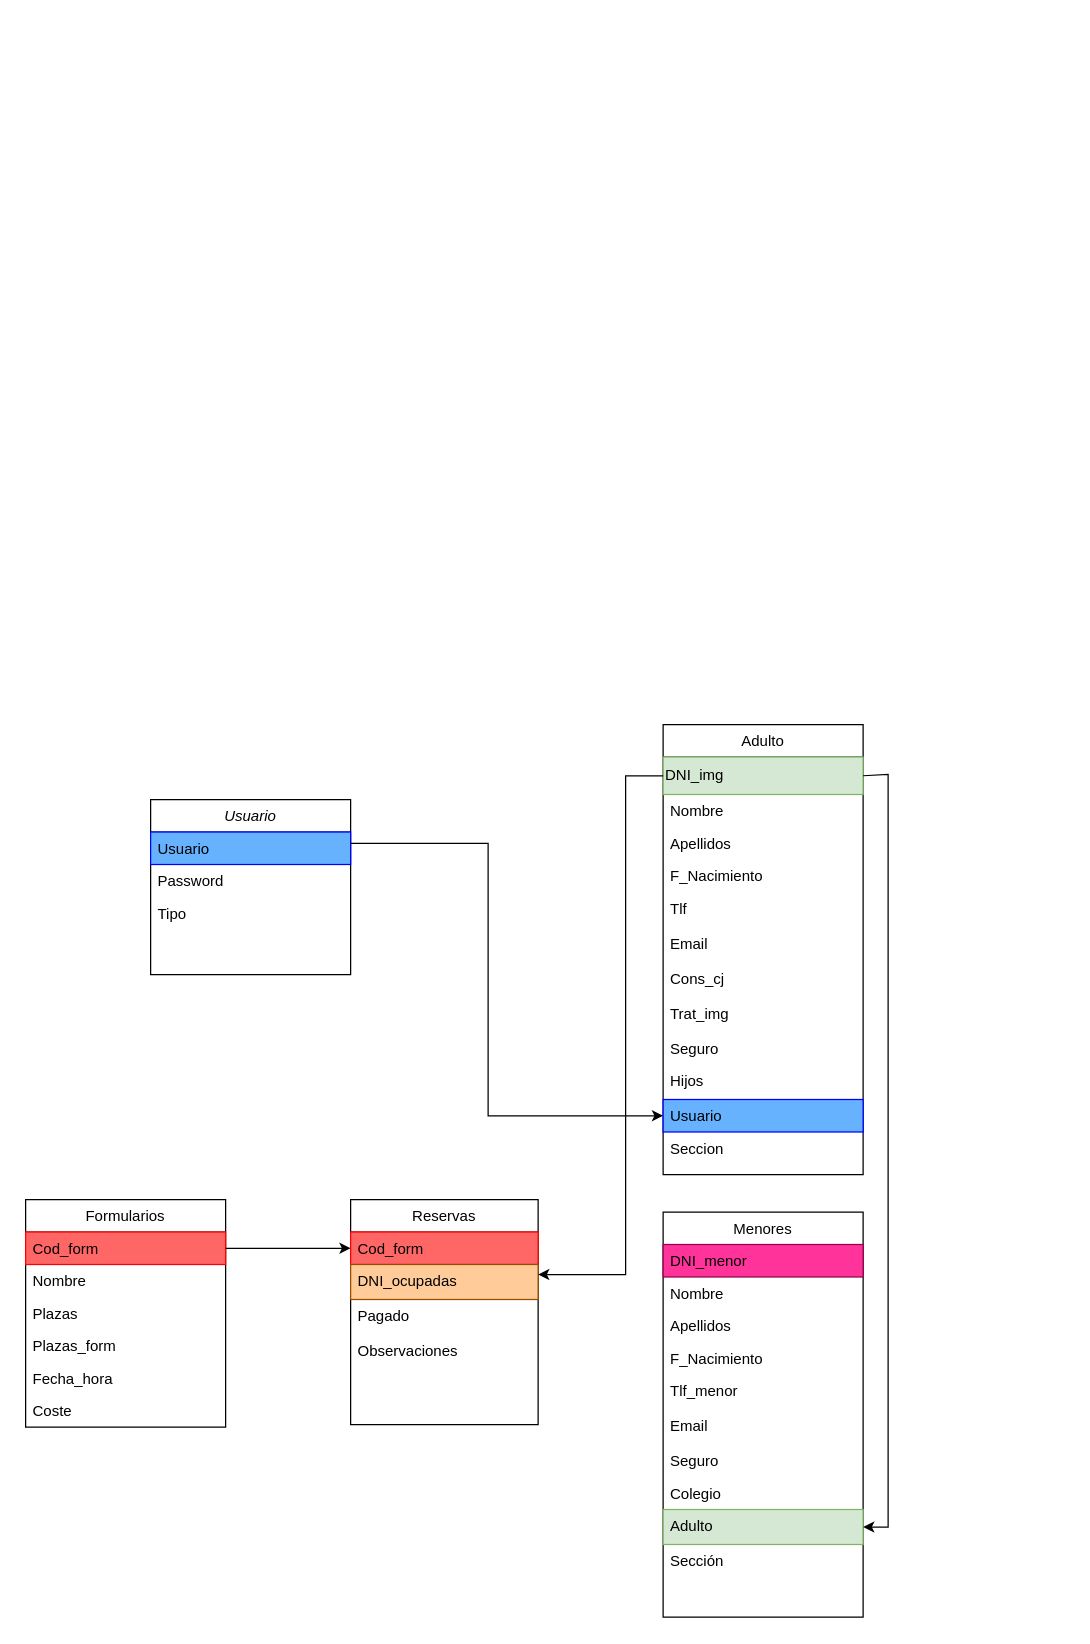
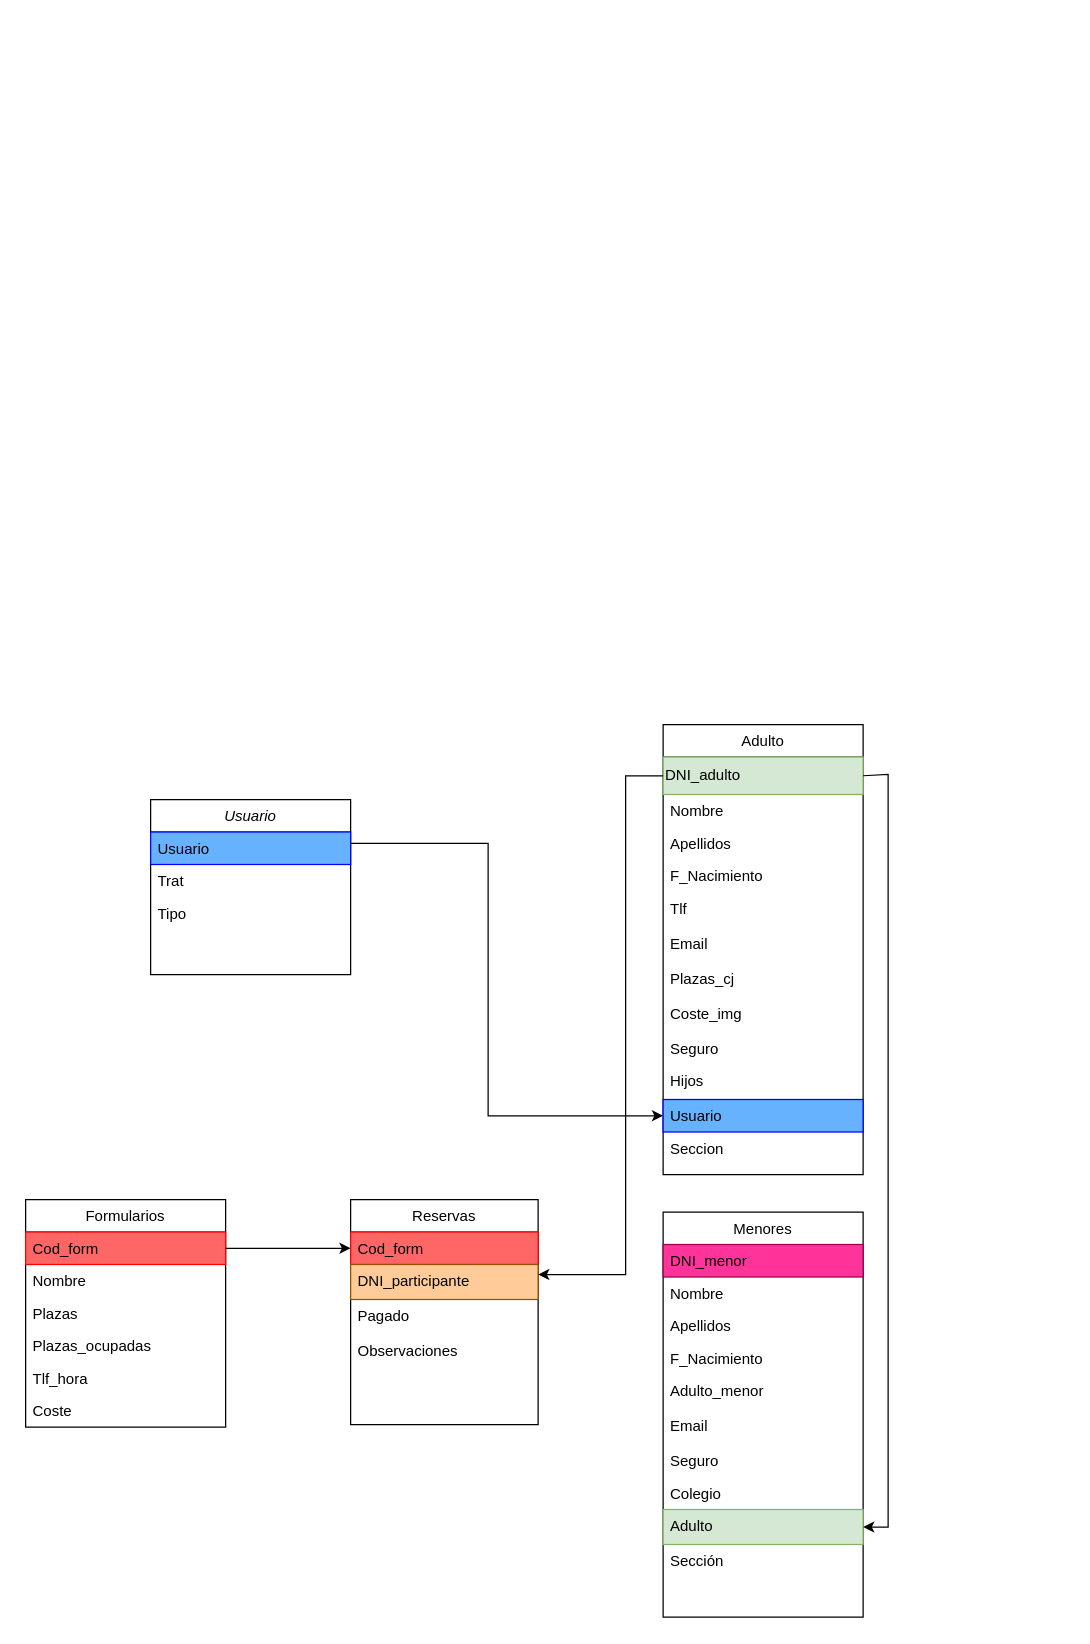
(693, 776) -> (706, 776)
(191, 881) -> (174, 881)
(699, 979) -> (706, 979)
(702, 1014) -> (706, 1014)
(408, 1281) -> (421, 1281)
(77, 1346) -> (94, 1346)
(75, 1379) -> (64, 1379)
(706, 1391) -> (718, 1391)
